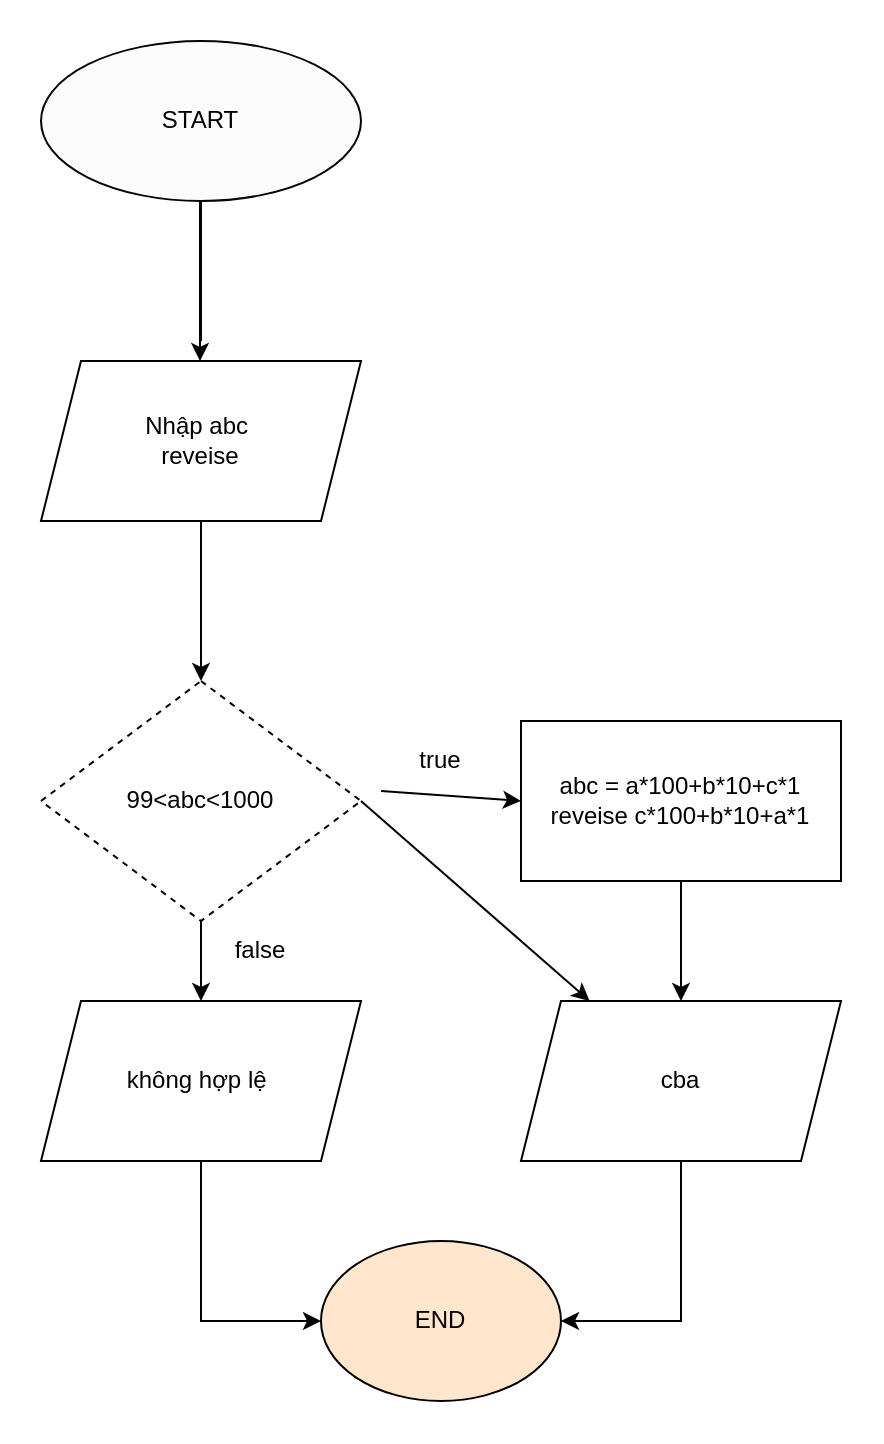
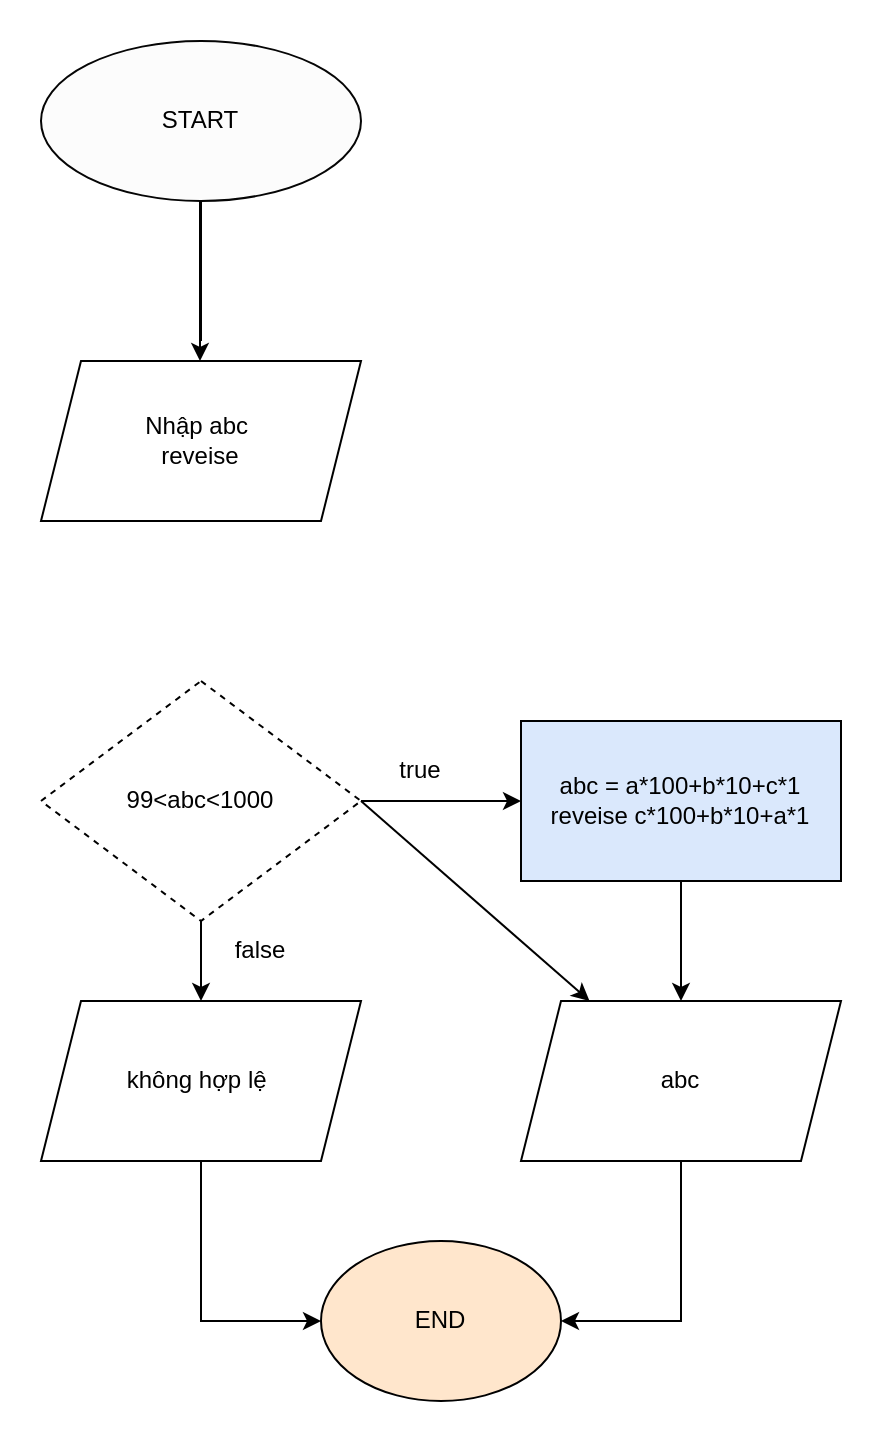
(201, 594) -> none
(441, 761) -> (421, 771)
(681, 801) -> (681, 801)
(681, 1081) -> (681, 1081)
